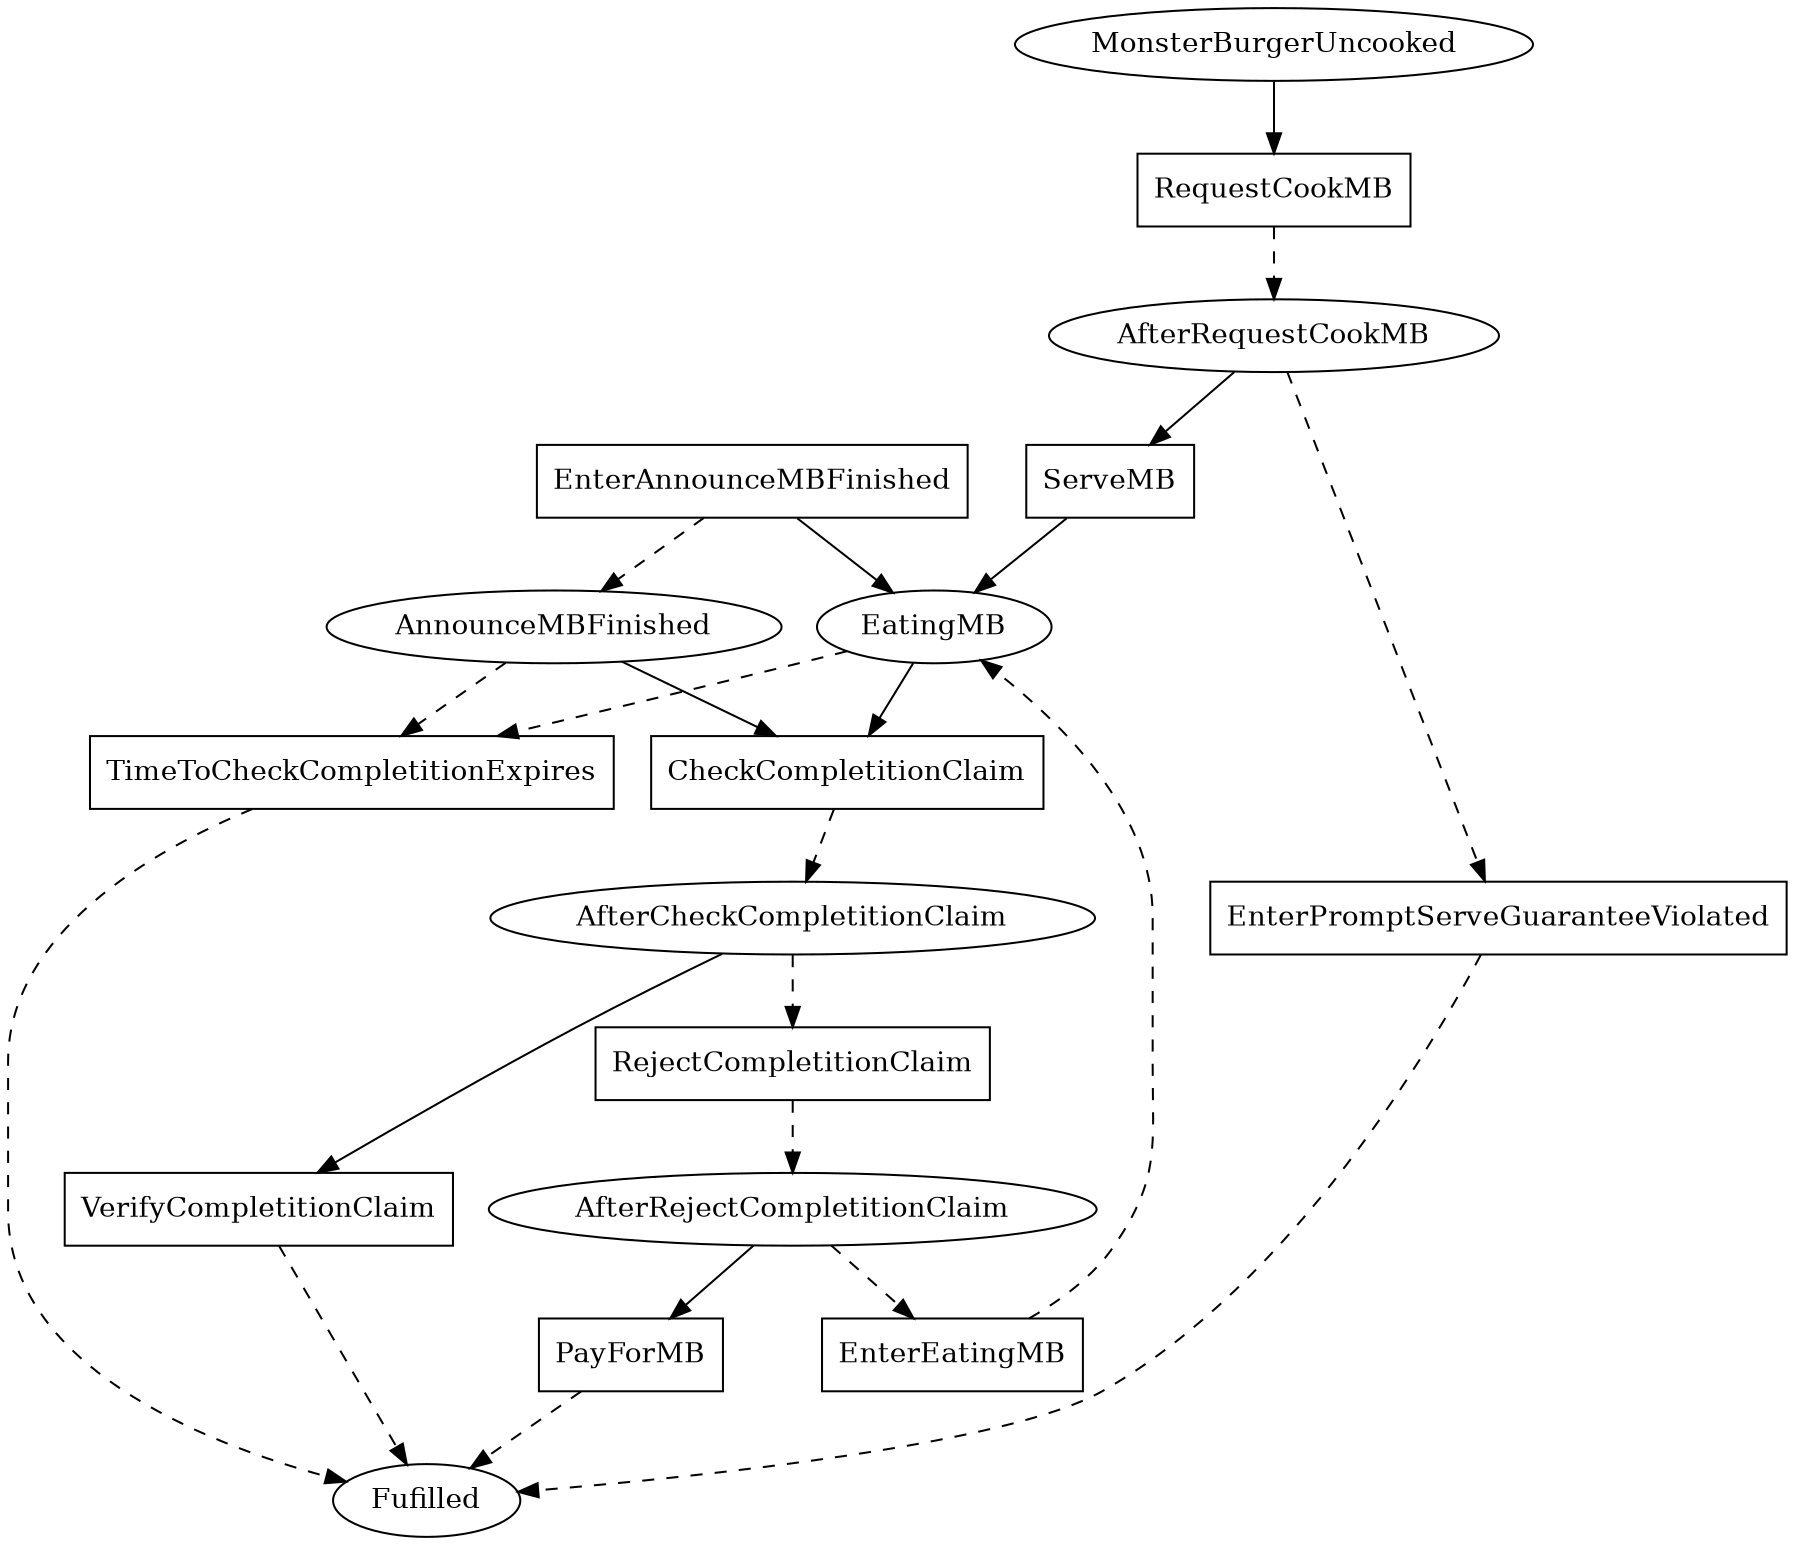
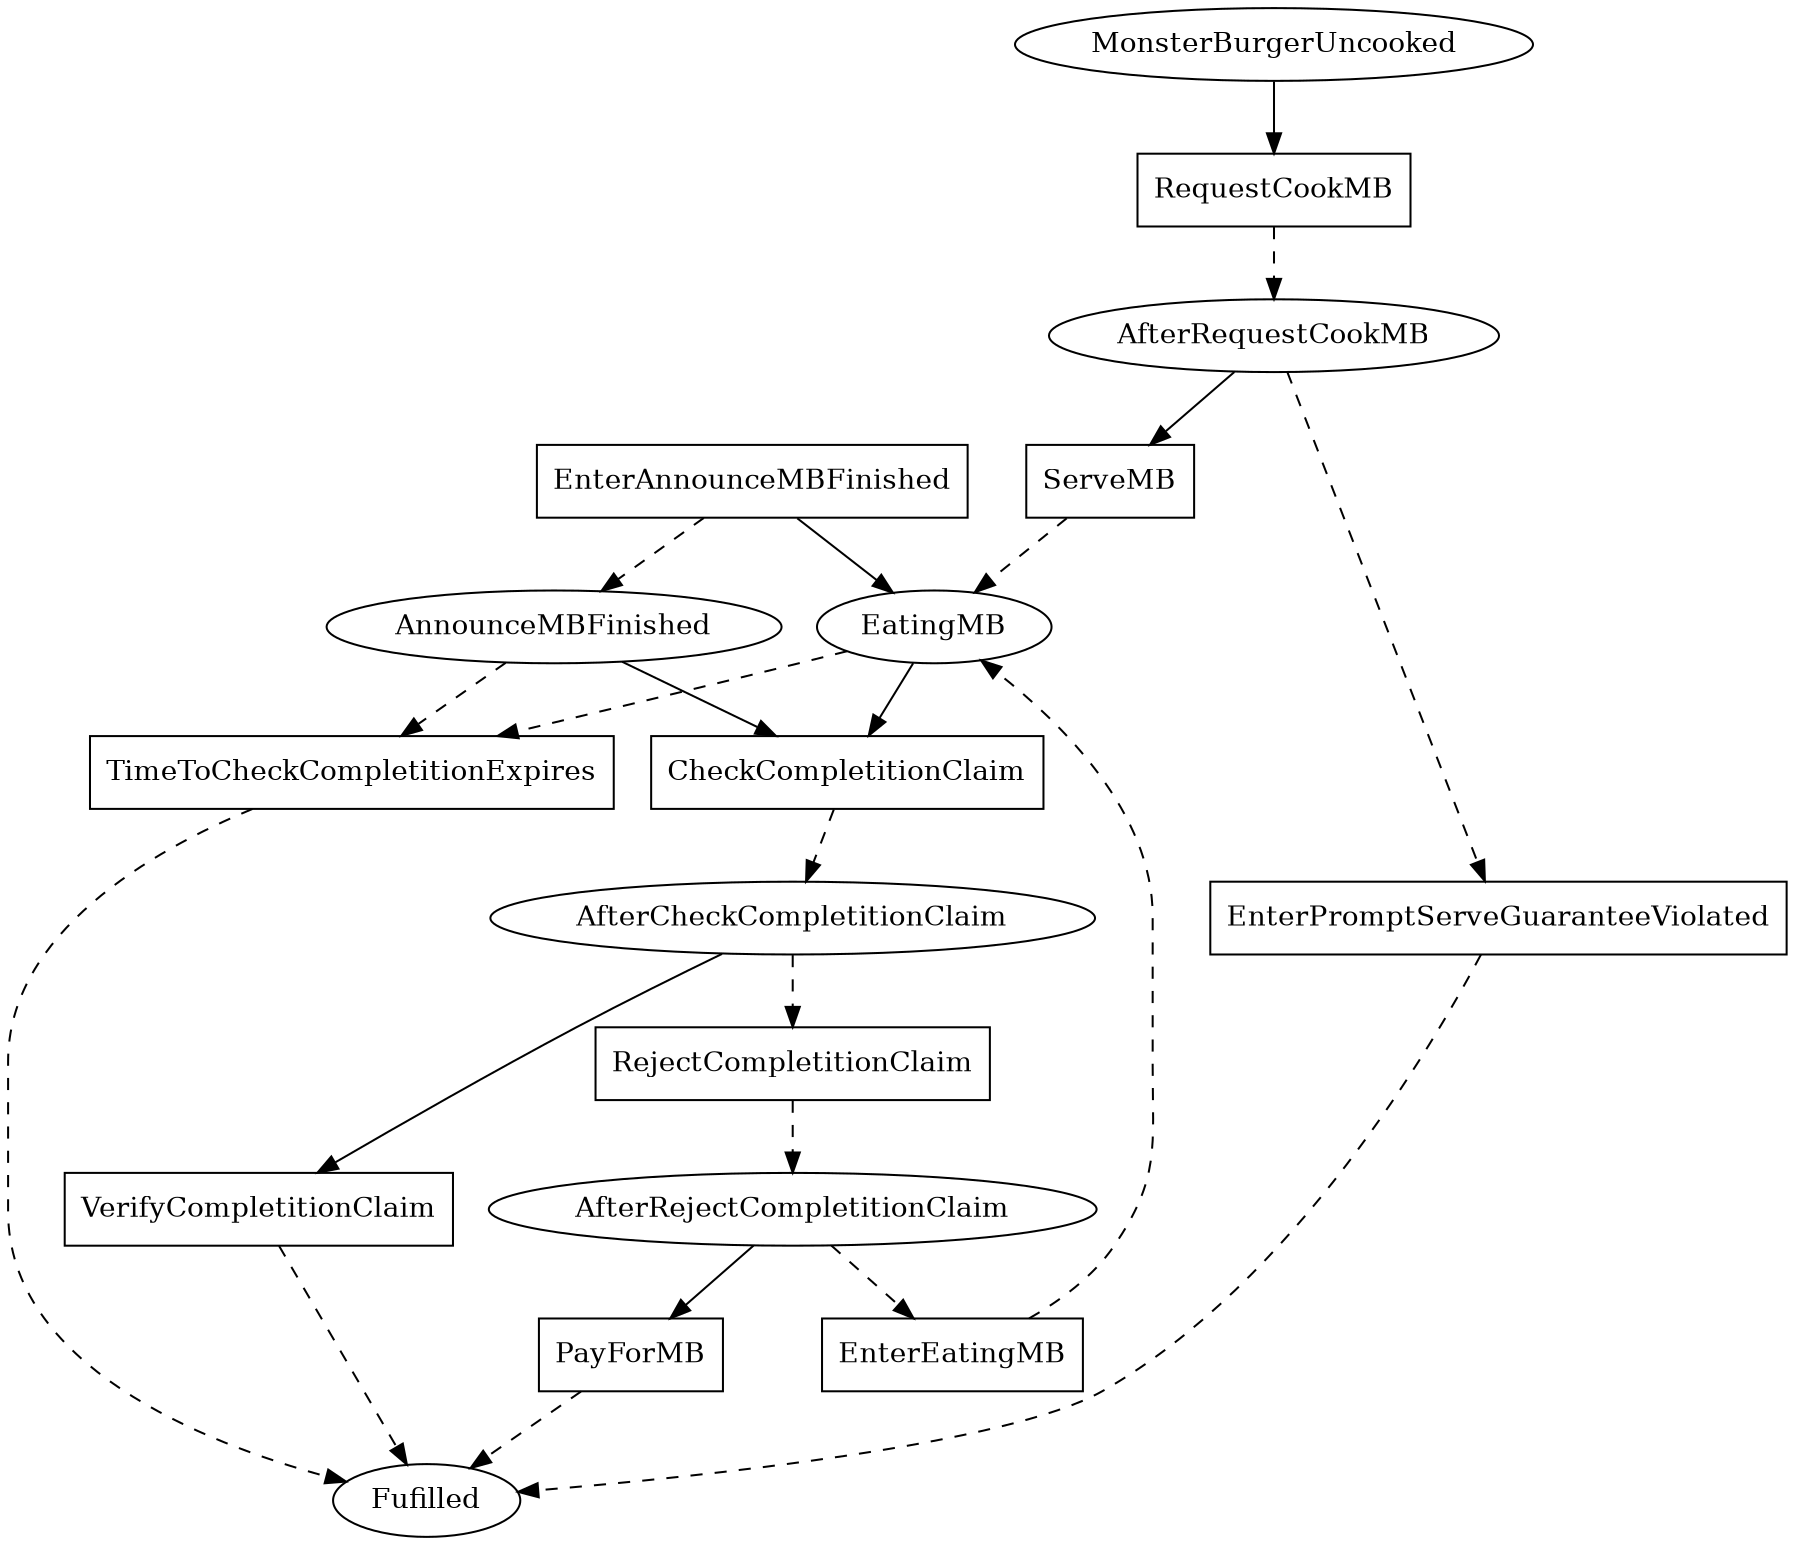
(1029, 549) -> (1029, 549)
